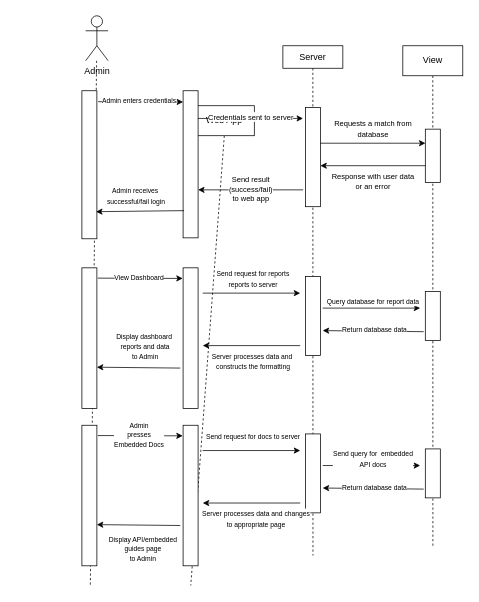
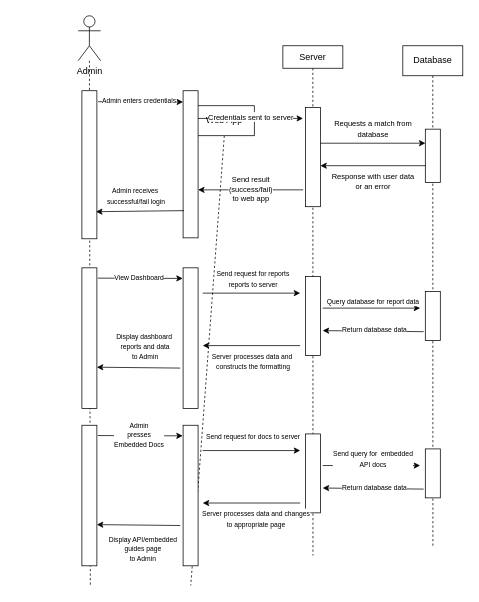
(97, 38) -> (89, 38)
(433, 60) -> (433, 60)
